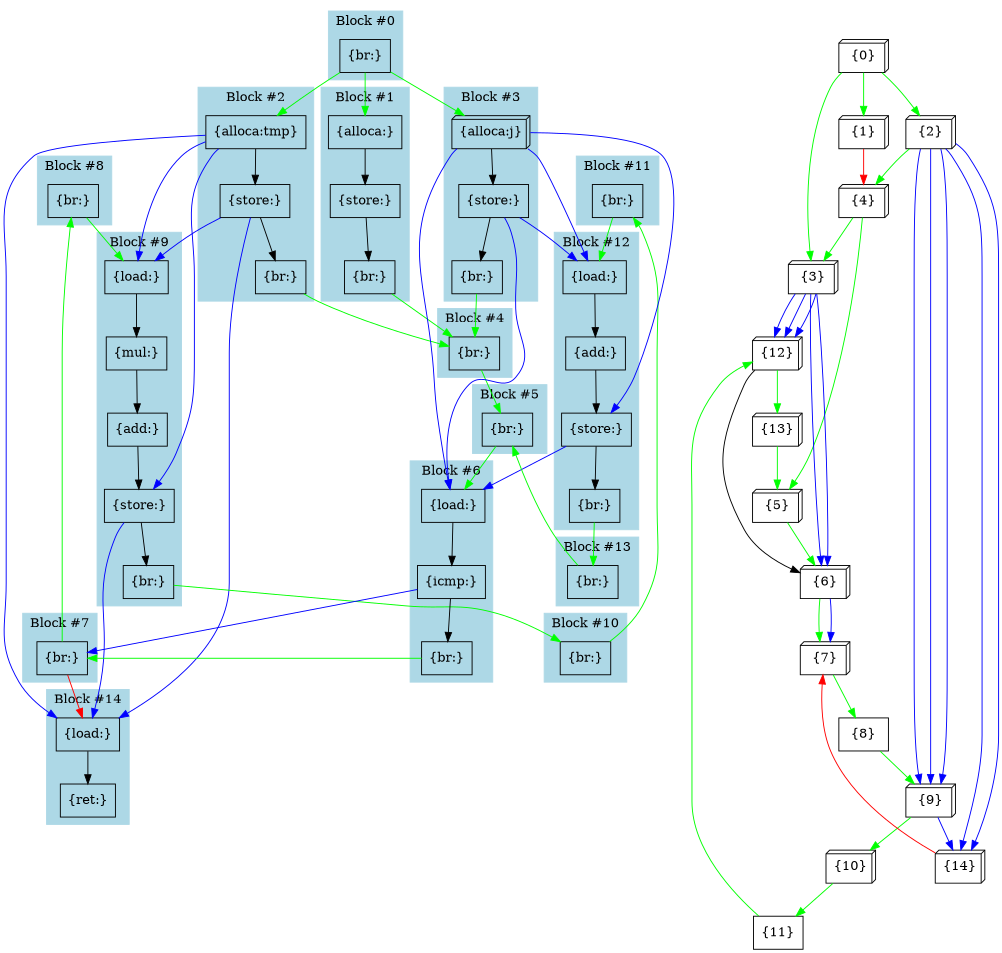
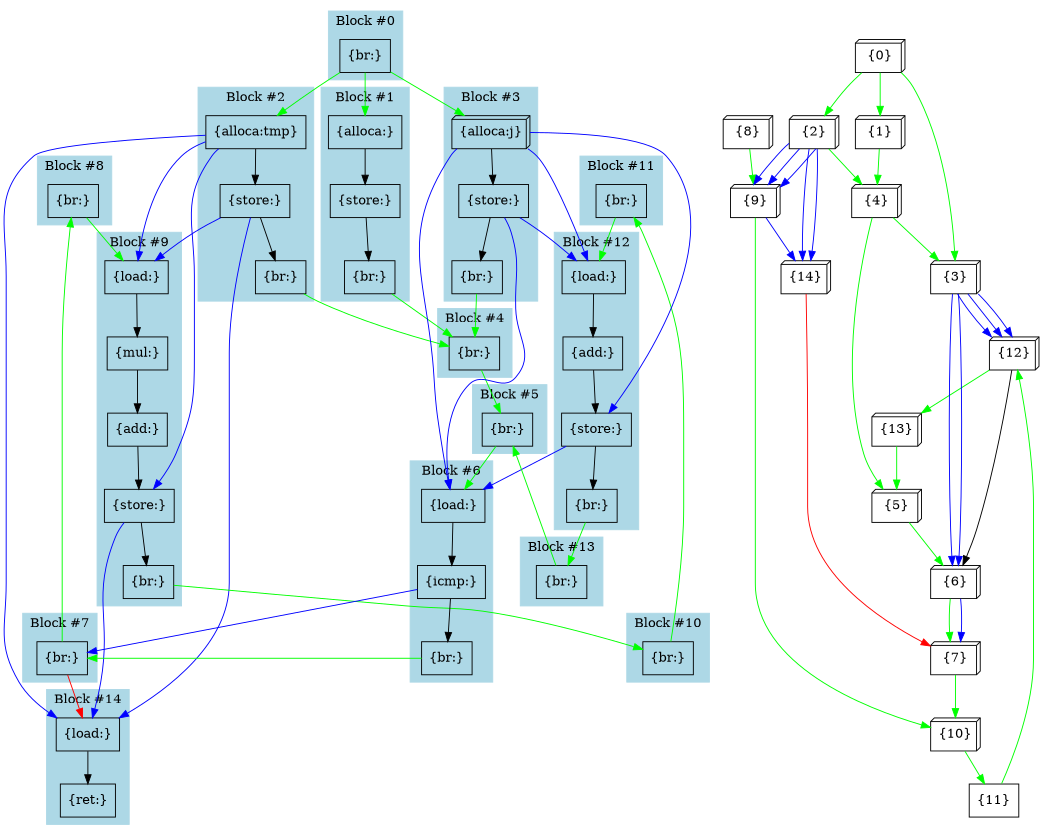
(864, 162) -> (879, 162)
(842, 692) -> (955, 692)
(864, 734) -> (748, 132)
